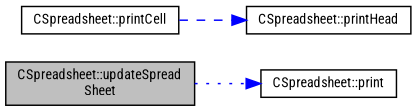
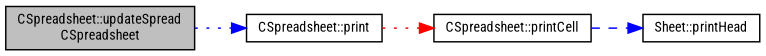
(329, 20) -> (701, 28)
none -> (401, 28)
(100, 84) -> (100, 28)
